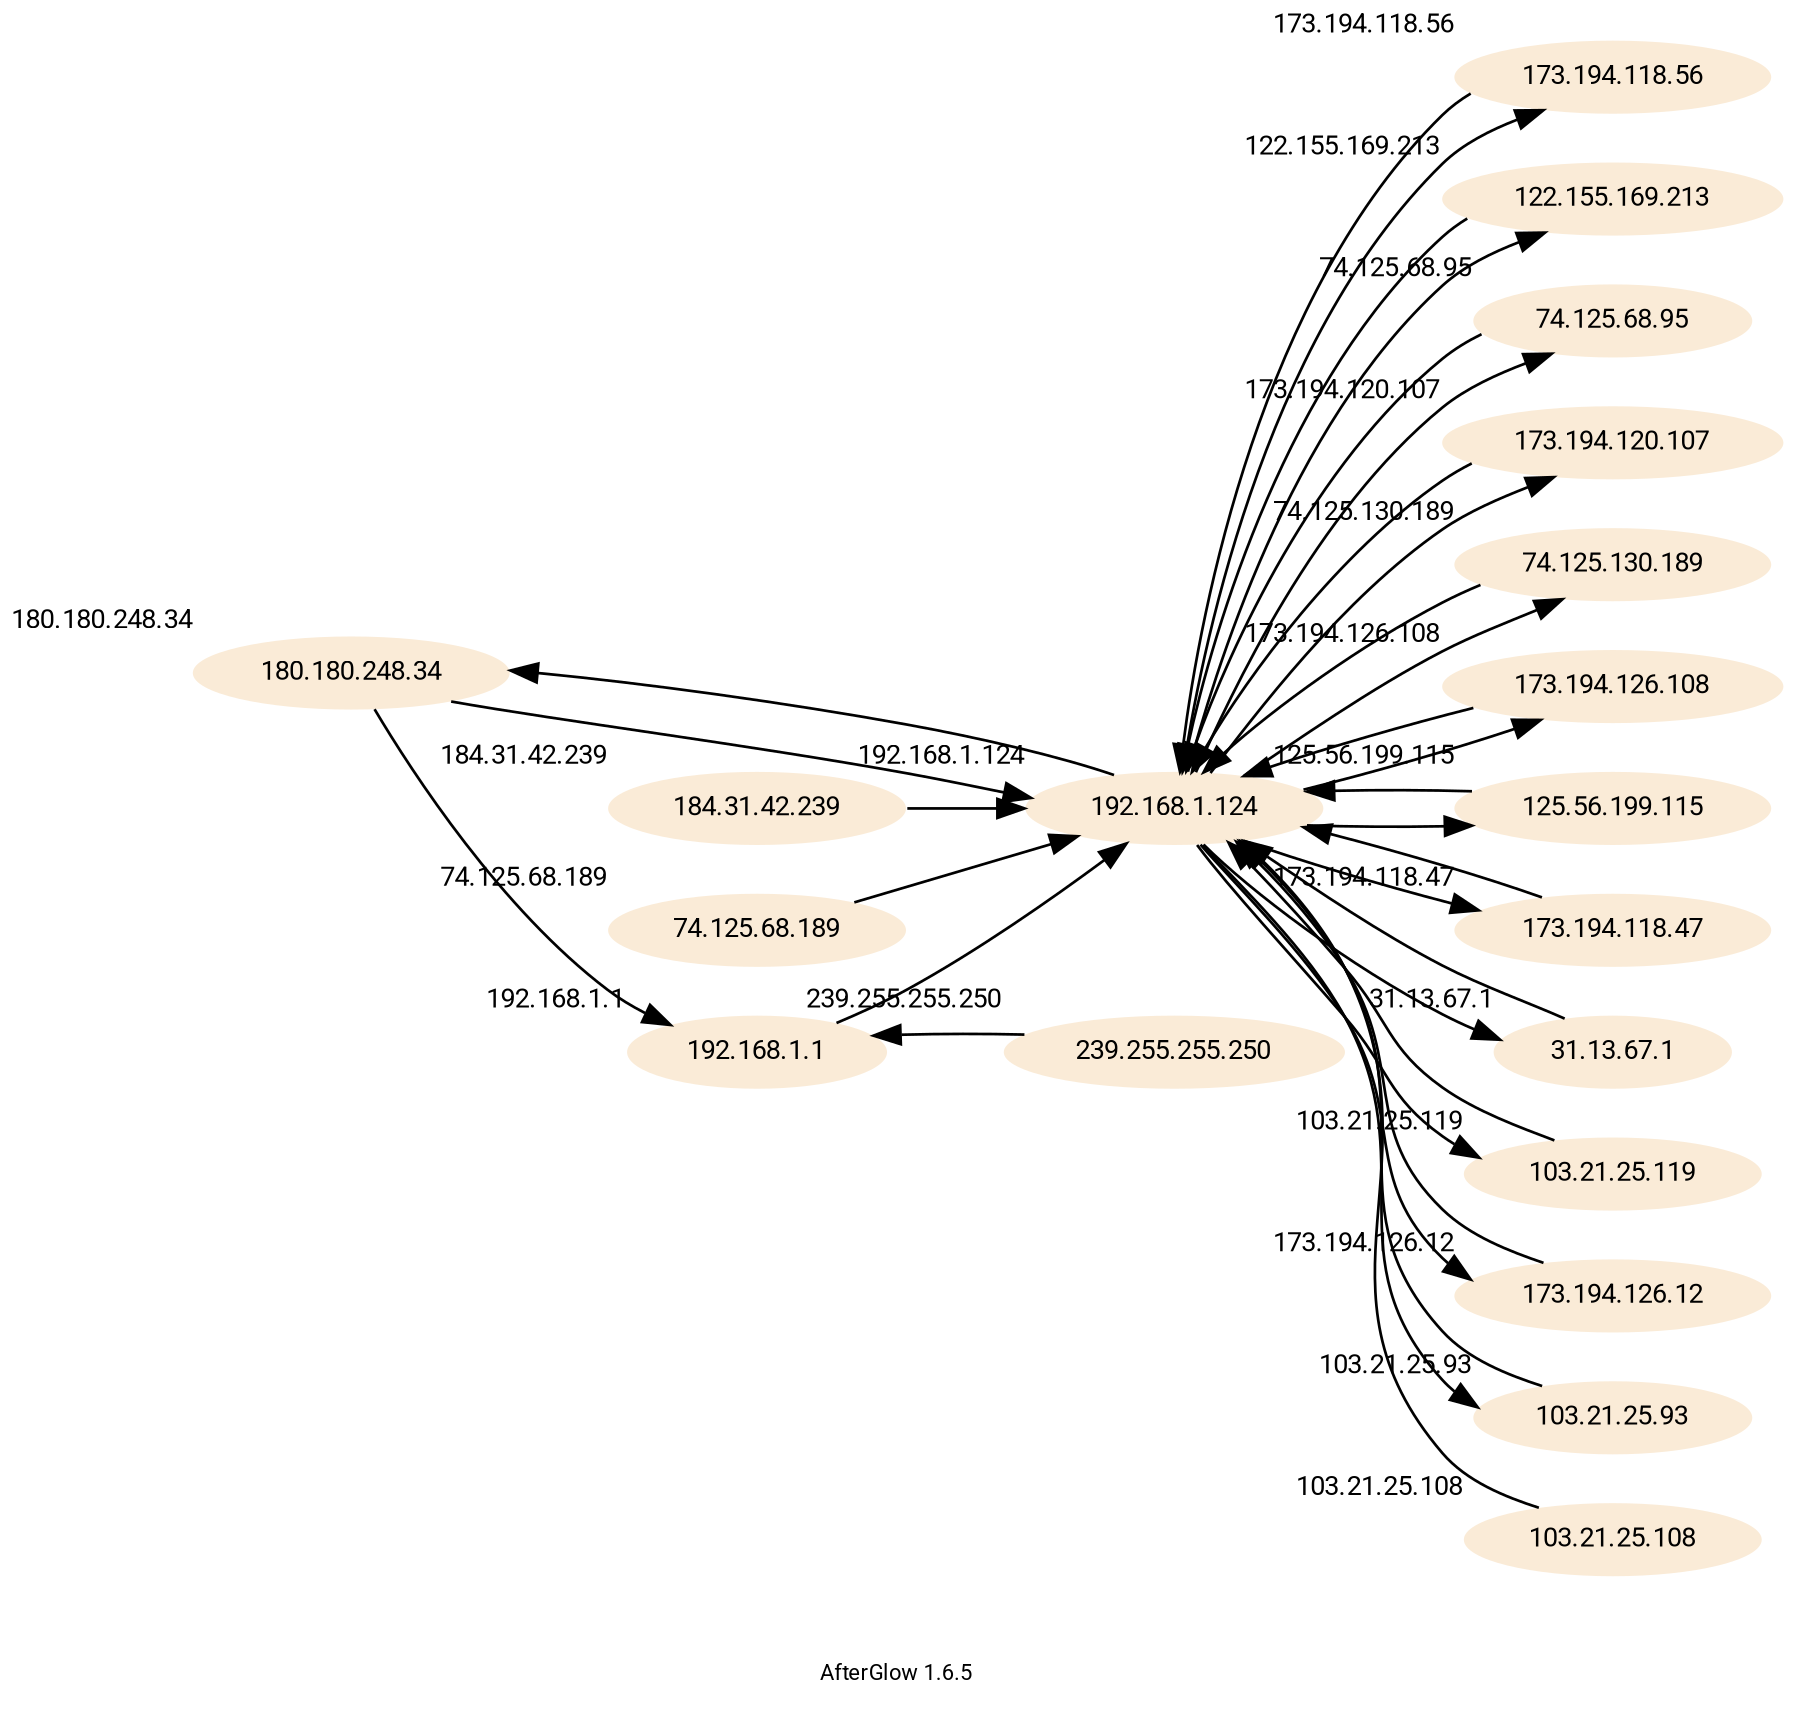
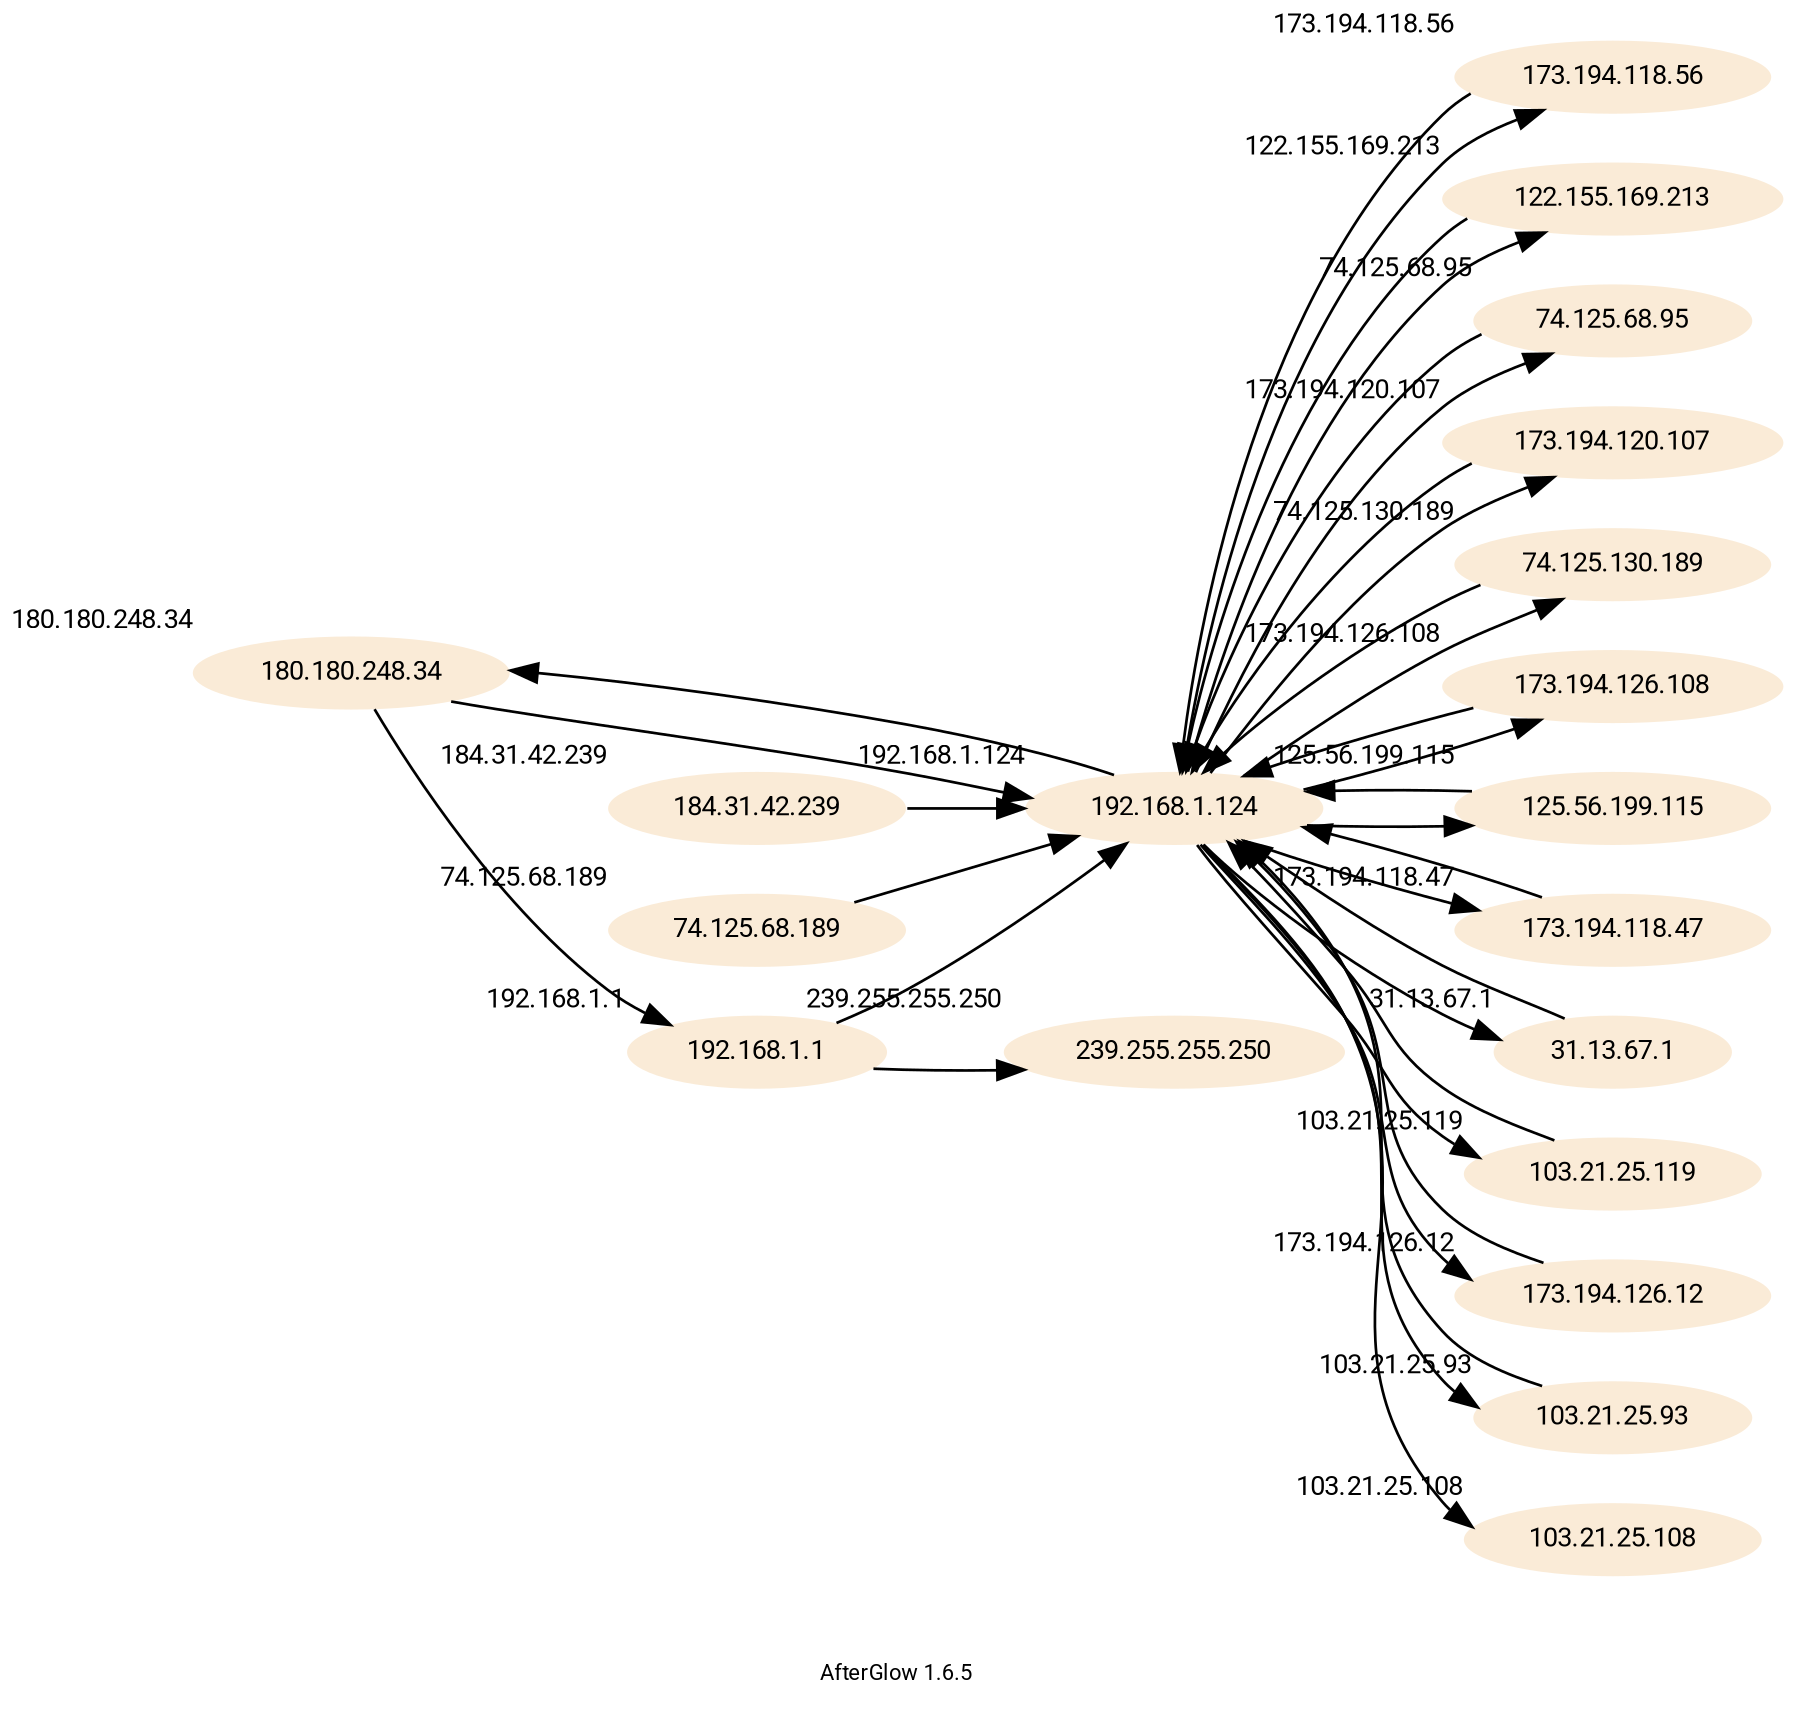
(963, 1034) -> (935, 1070)
(1379, 1317) -> (1376, 1307)
